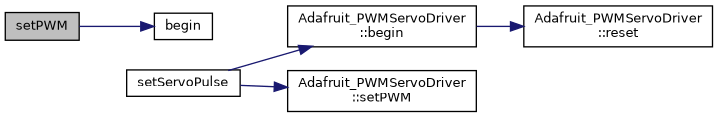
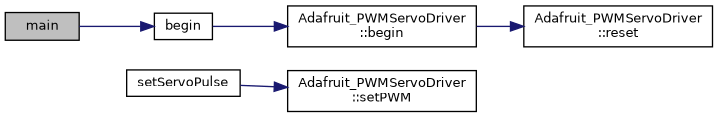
(42, 26) -> (42, 26)
(264, 60) -> (243, 26)
